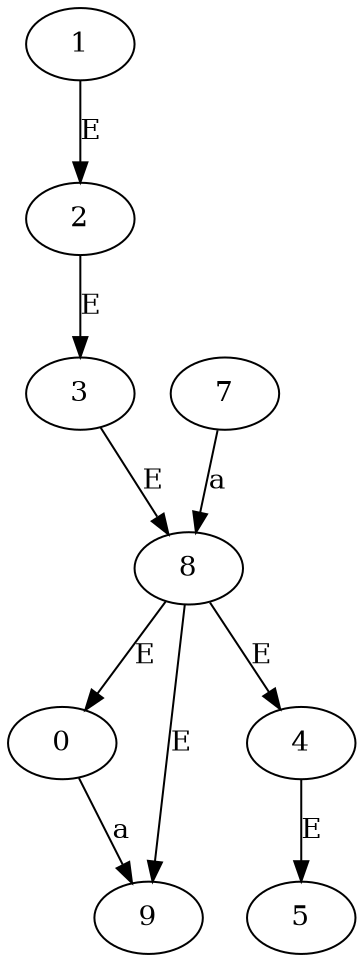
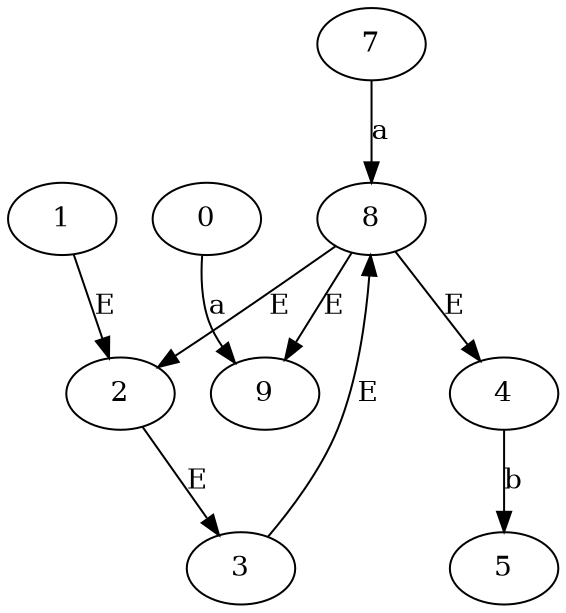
(131, 648) -> (256, 302)
(312, 830) -> (514, 481)
